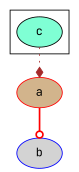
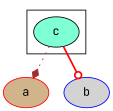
(40, 120) -> (70, 59)
